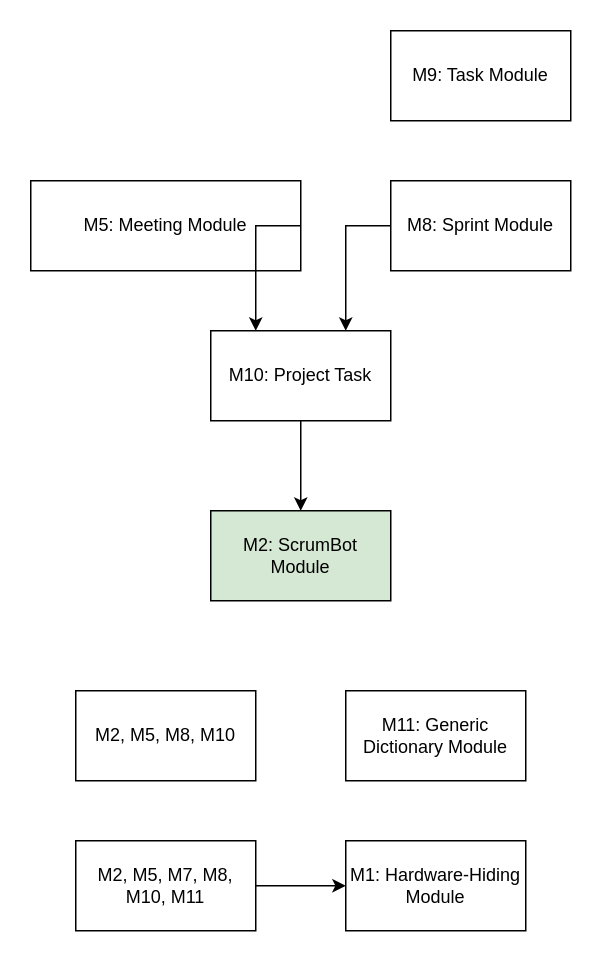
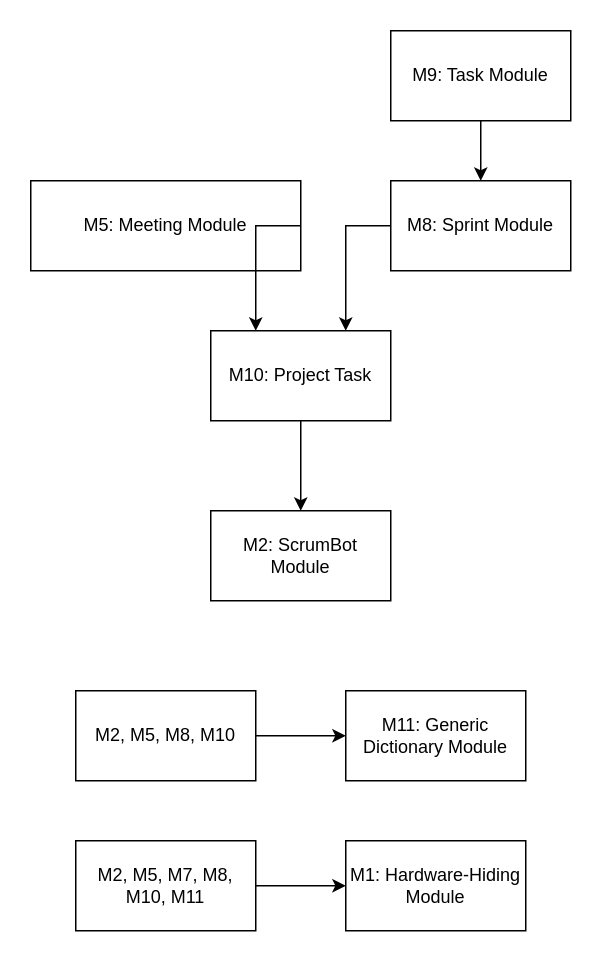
none -> (481, 146)
(301, 556) -> (301, 556)
none -> (296, 736)
